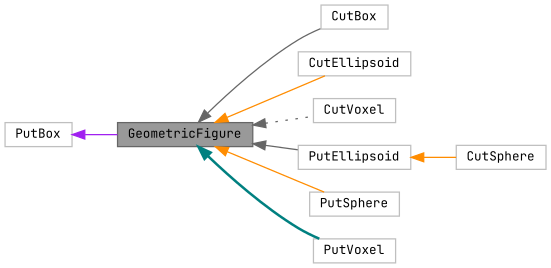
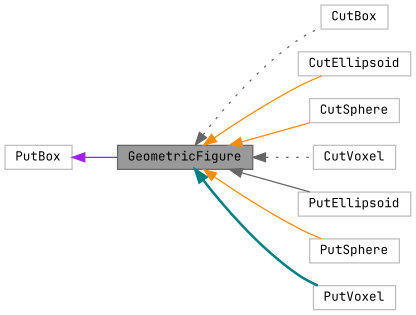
(261, 66) -> (256, 75)
(440, 157) -> (276, 132)
